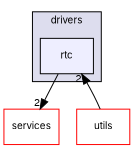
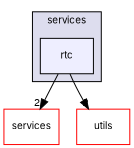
(67, 21) -> (67, 21)
(94, 96) -> (77, 88)
